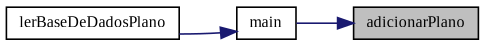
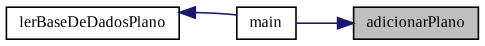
(200, 34) -> (216, 13)
